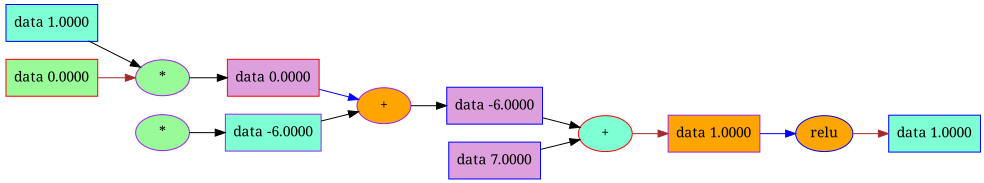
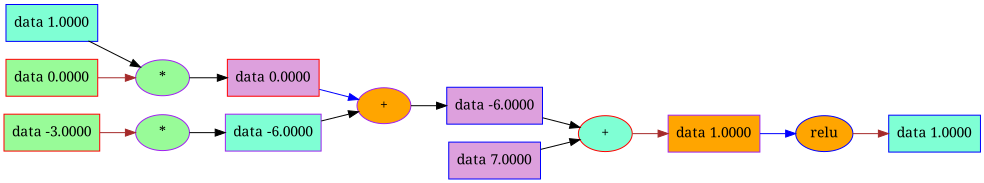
none -> (52, 133)
